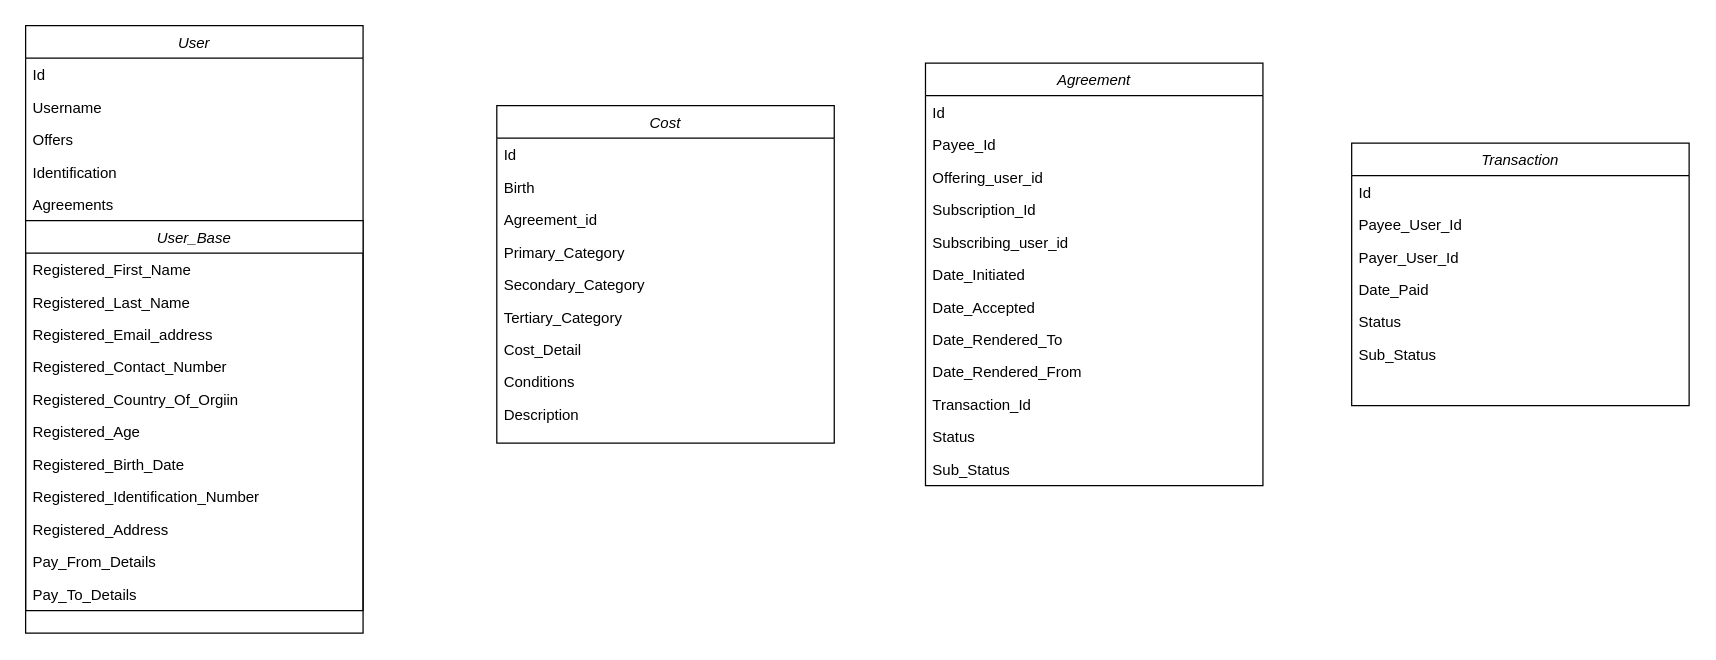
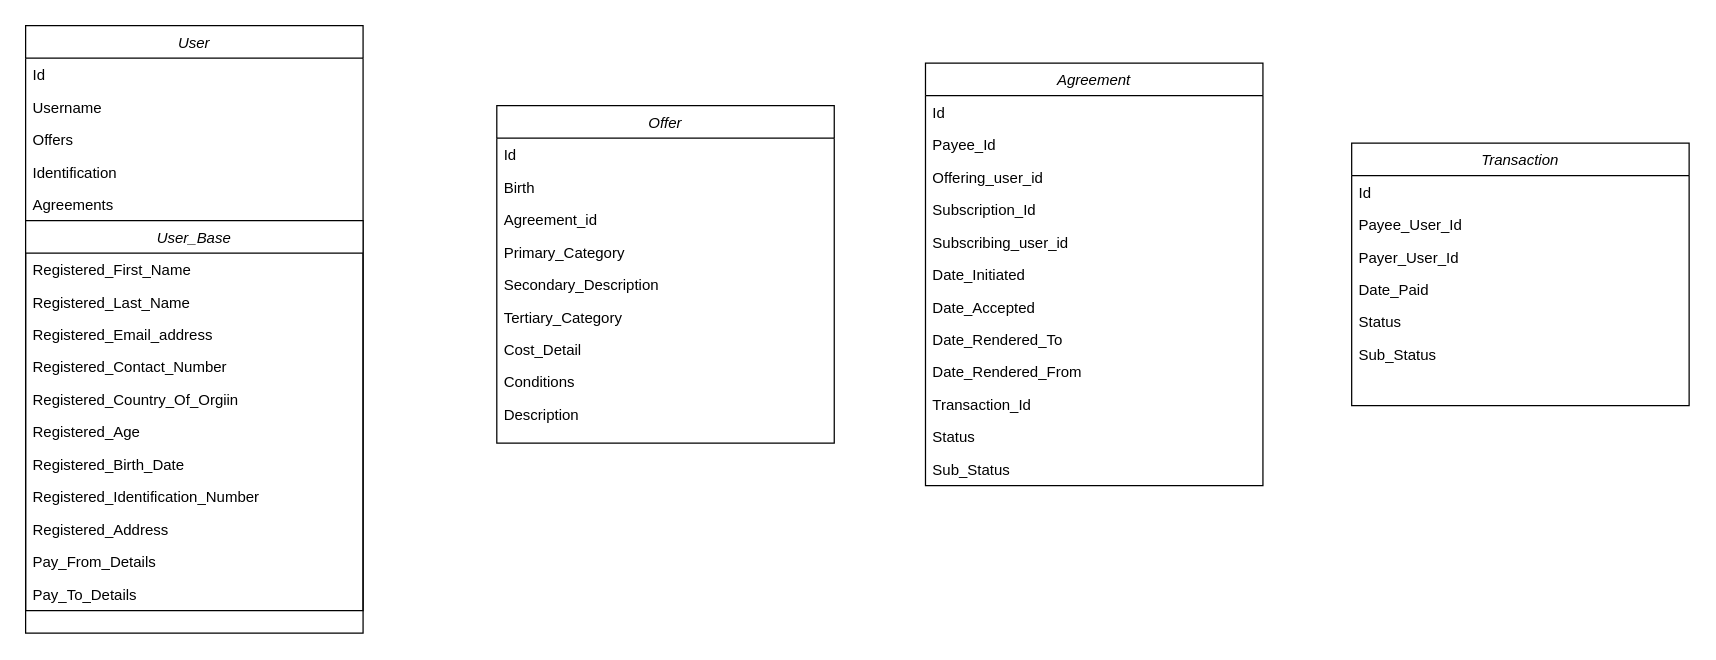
(665, 123) -> (665, 123)
(579, 285) -> (588, 285)
